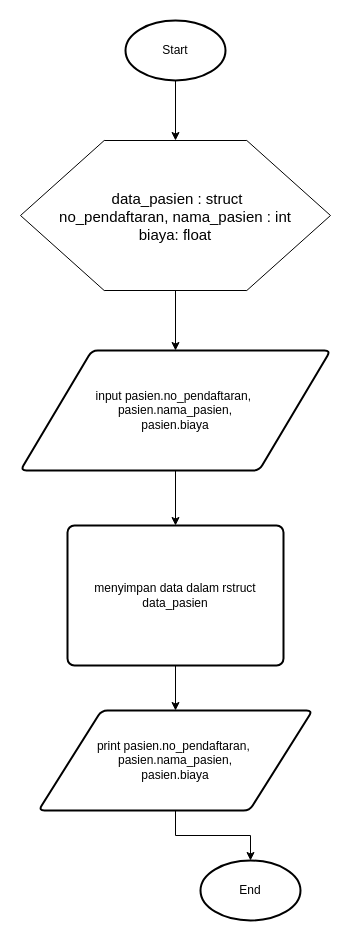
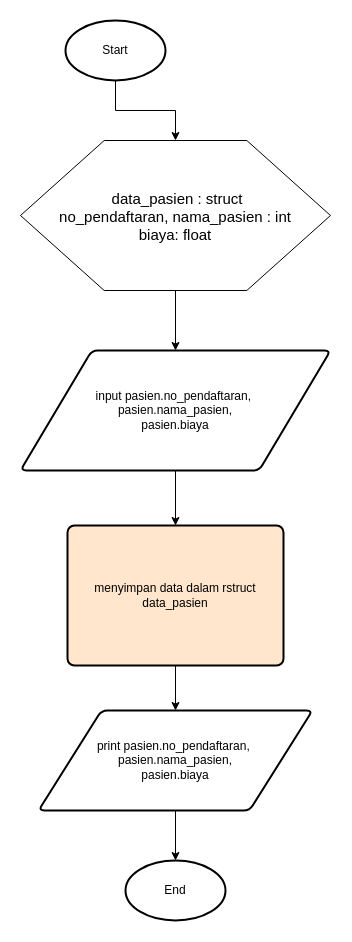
(176, 51) -> (116, 51)
(176, 596) -> (176, 596)
(251, 891) -> (176, 891)
